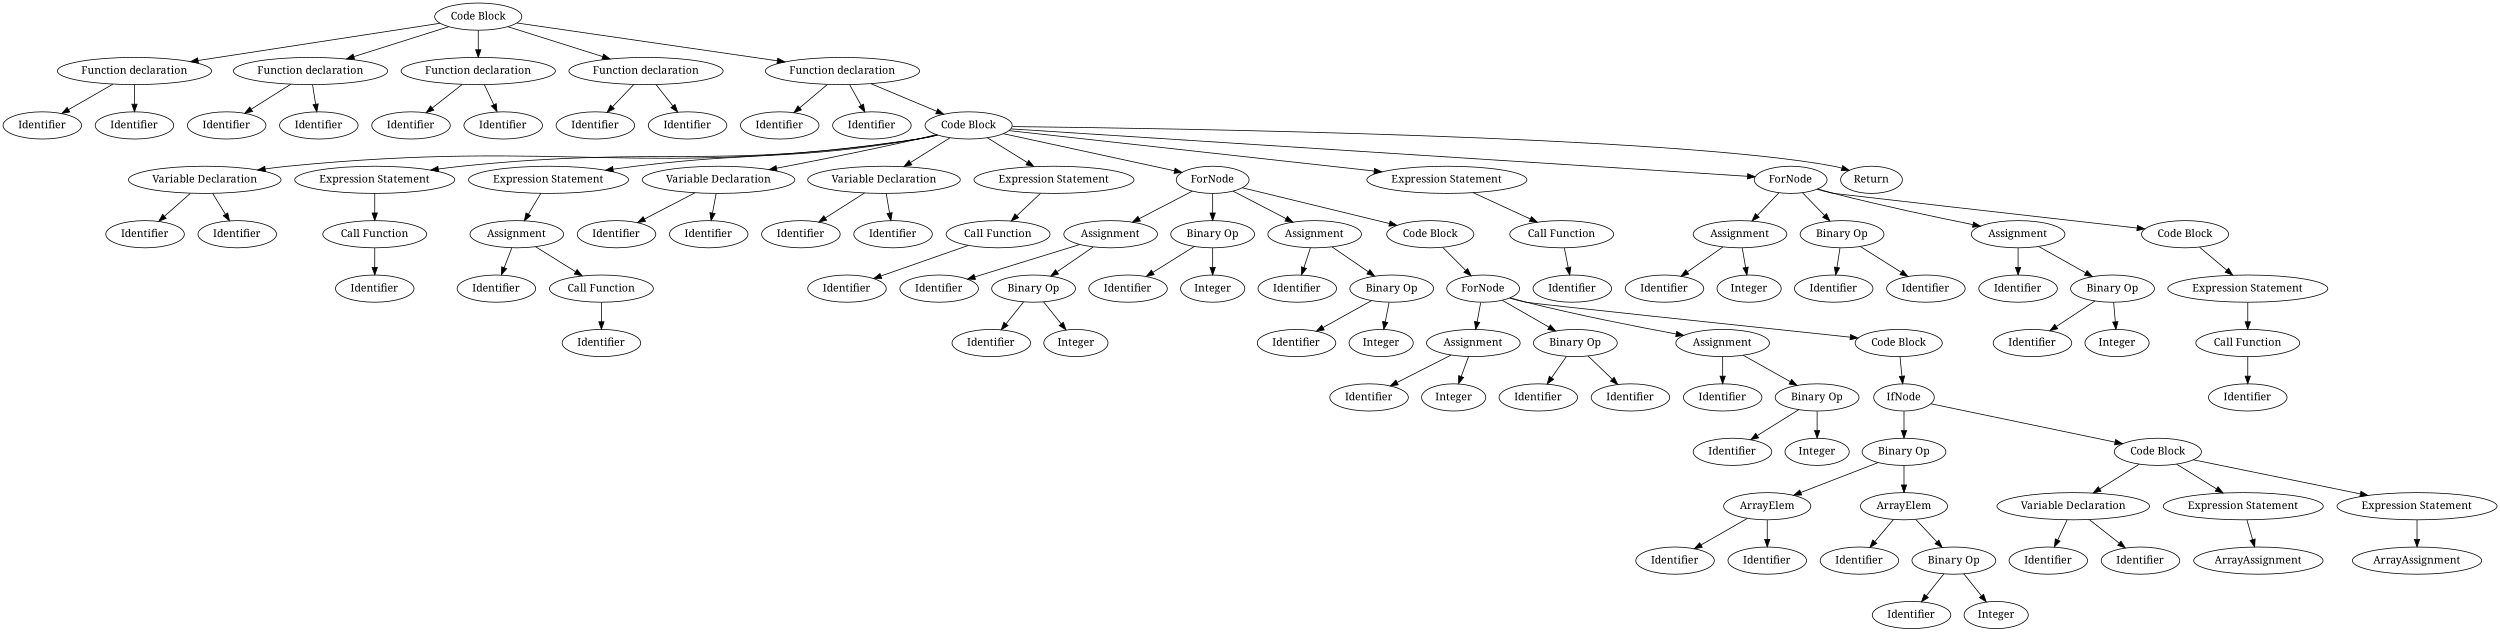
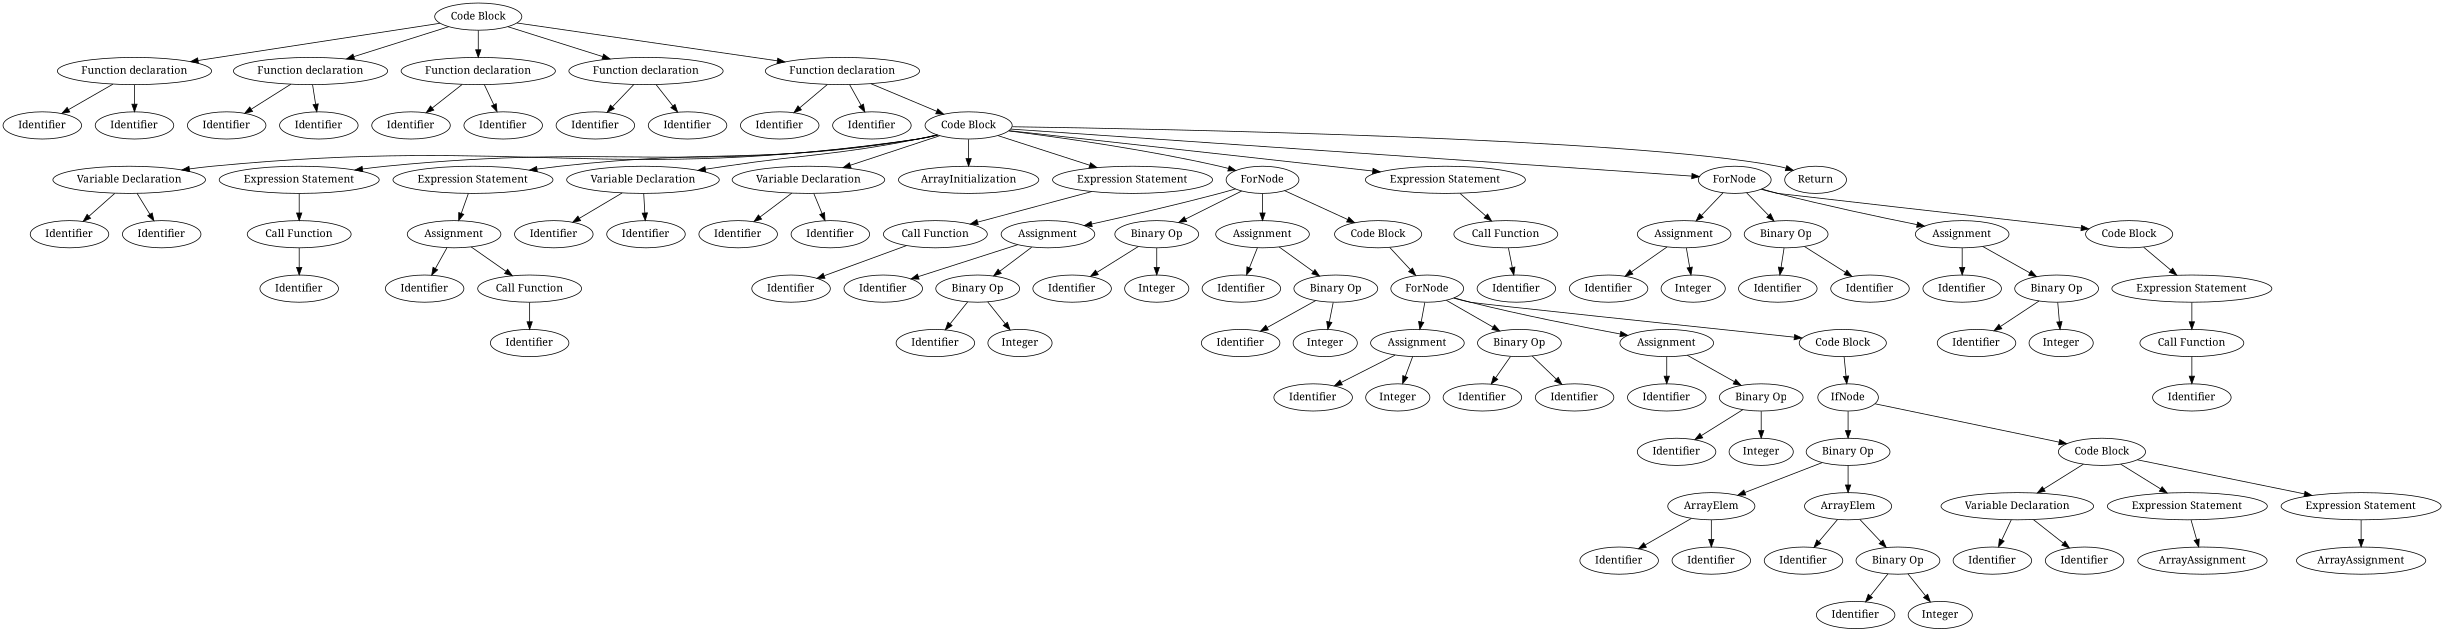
none -> (969, 180)
